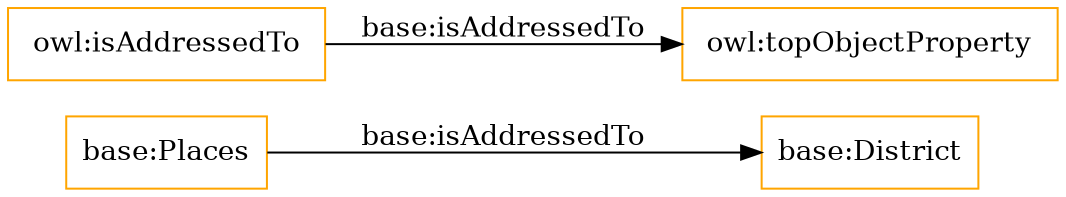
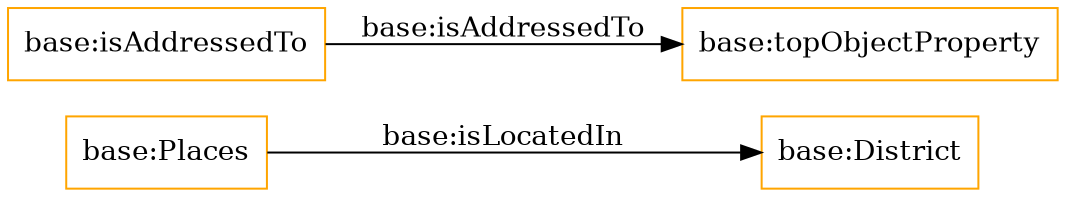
(167, 44) -> (167, 44)
(870, 44) -> (870, 44)
(504, 137) -> (504, 137)
